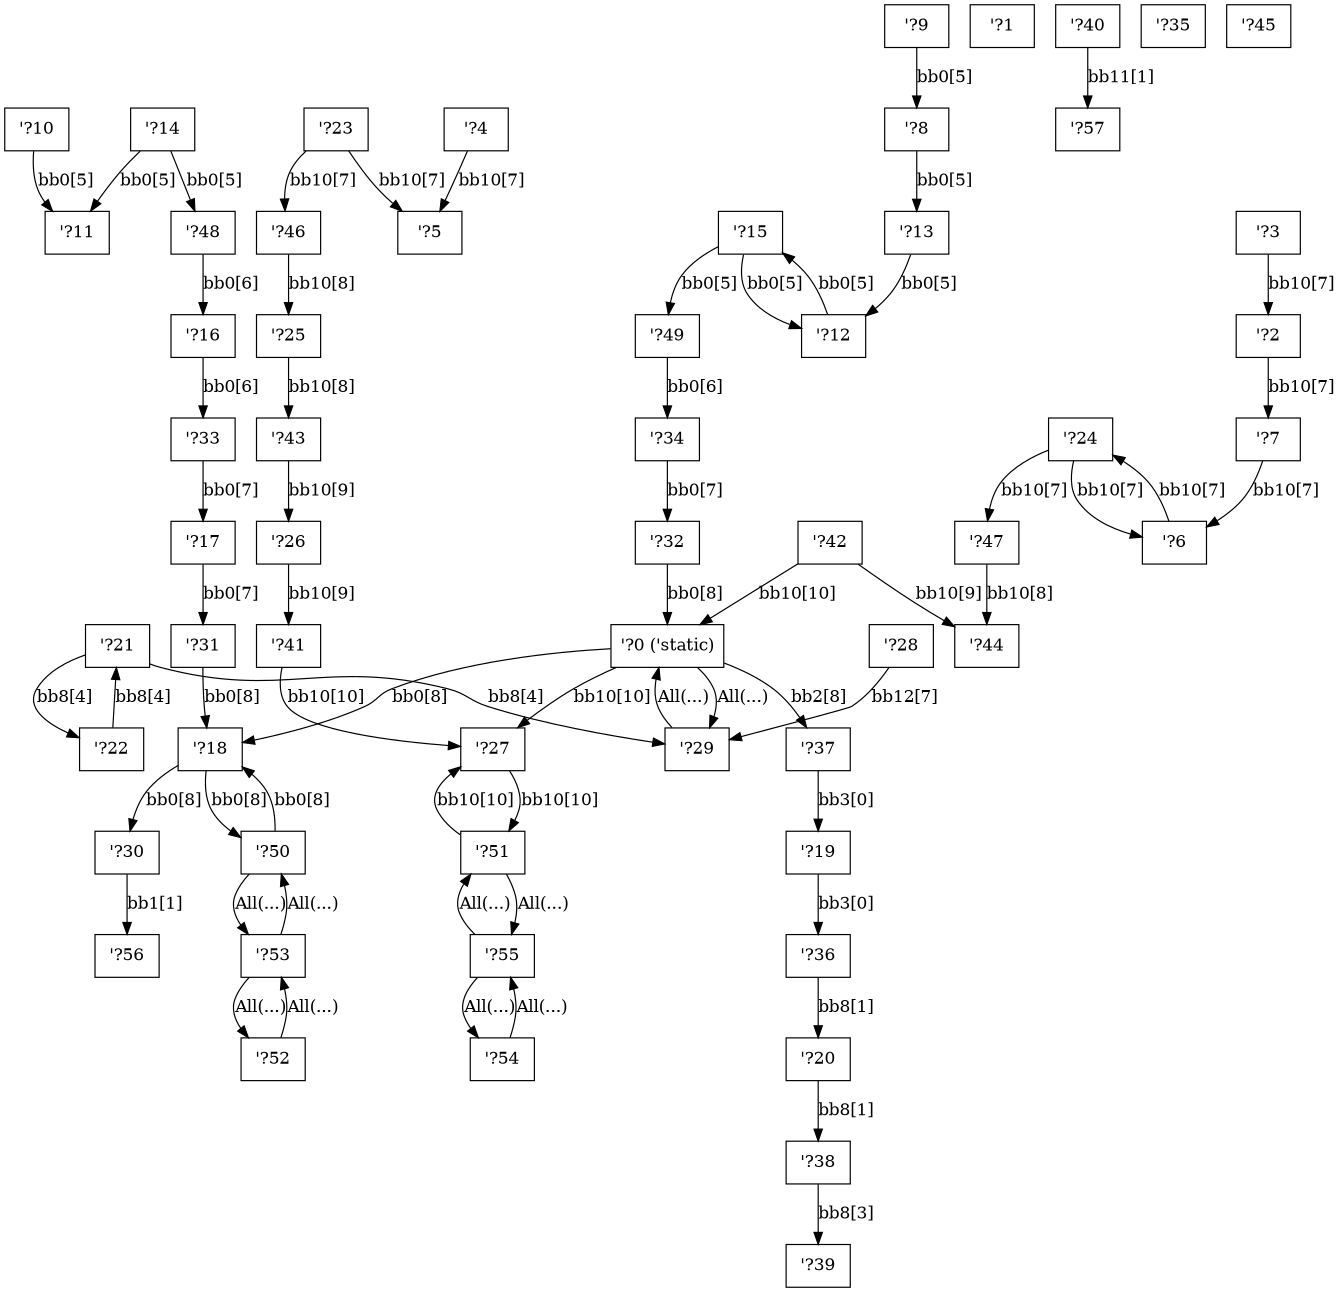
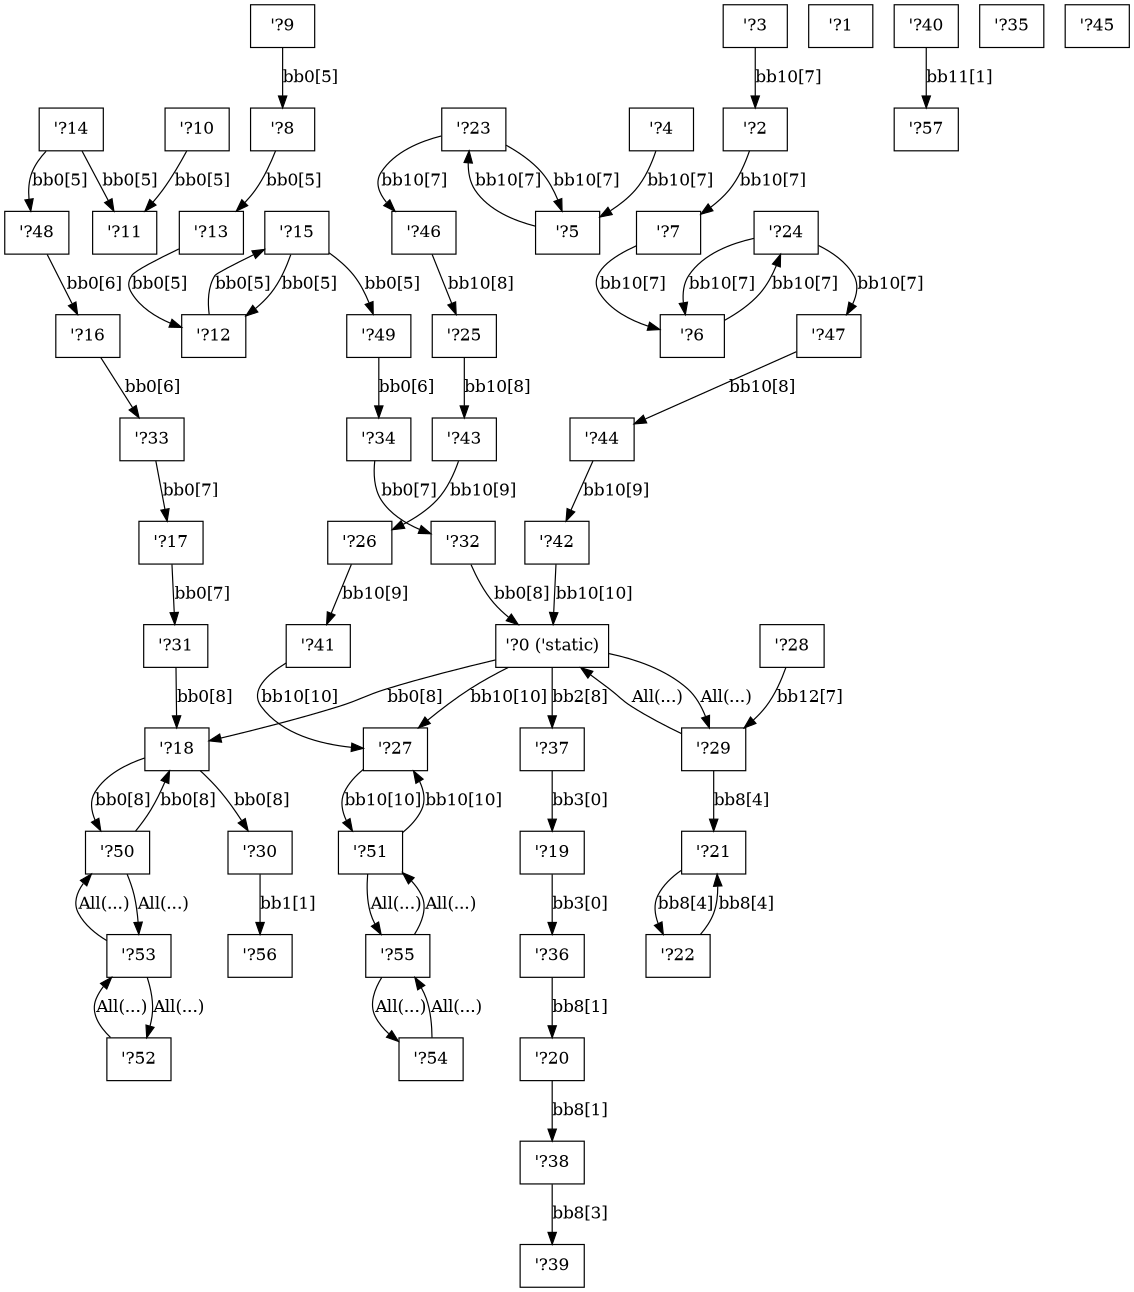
none -> (490, 206)
(901, 593) -> (582, 486)
(392, 679) -> (714, 795)
